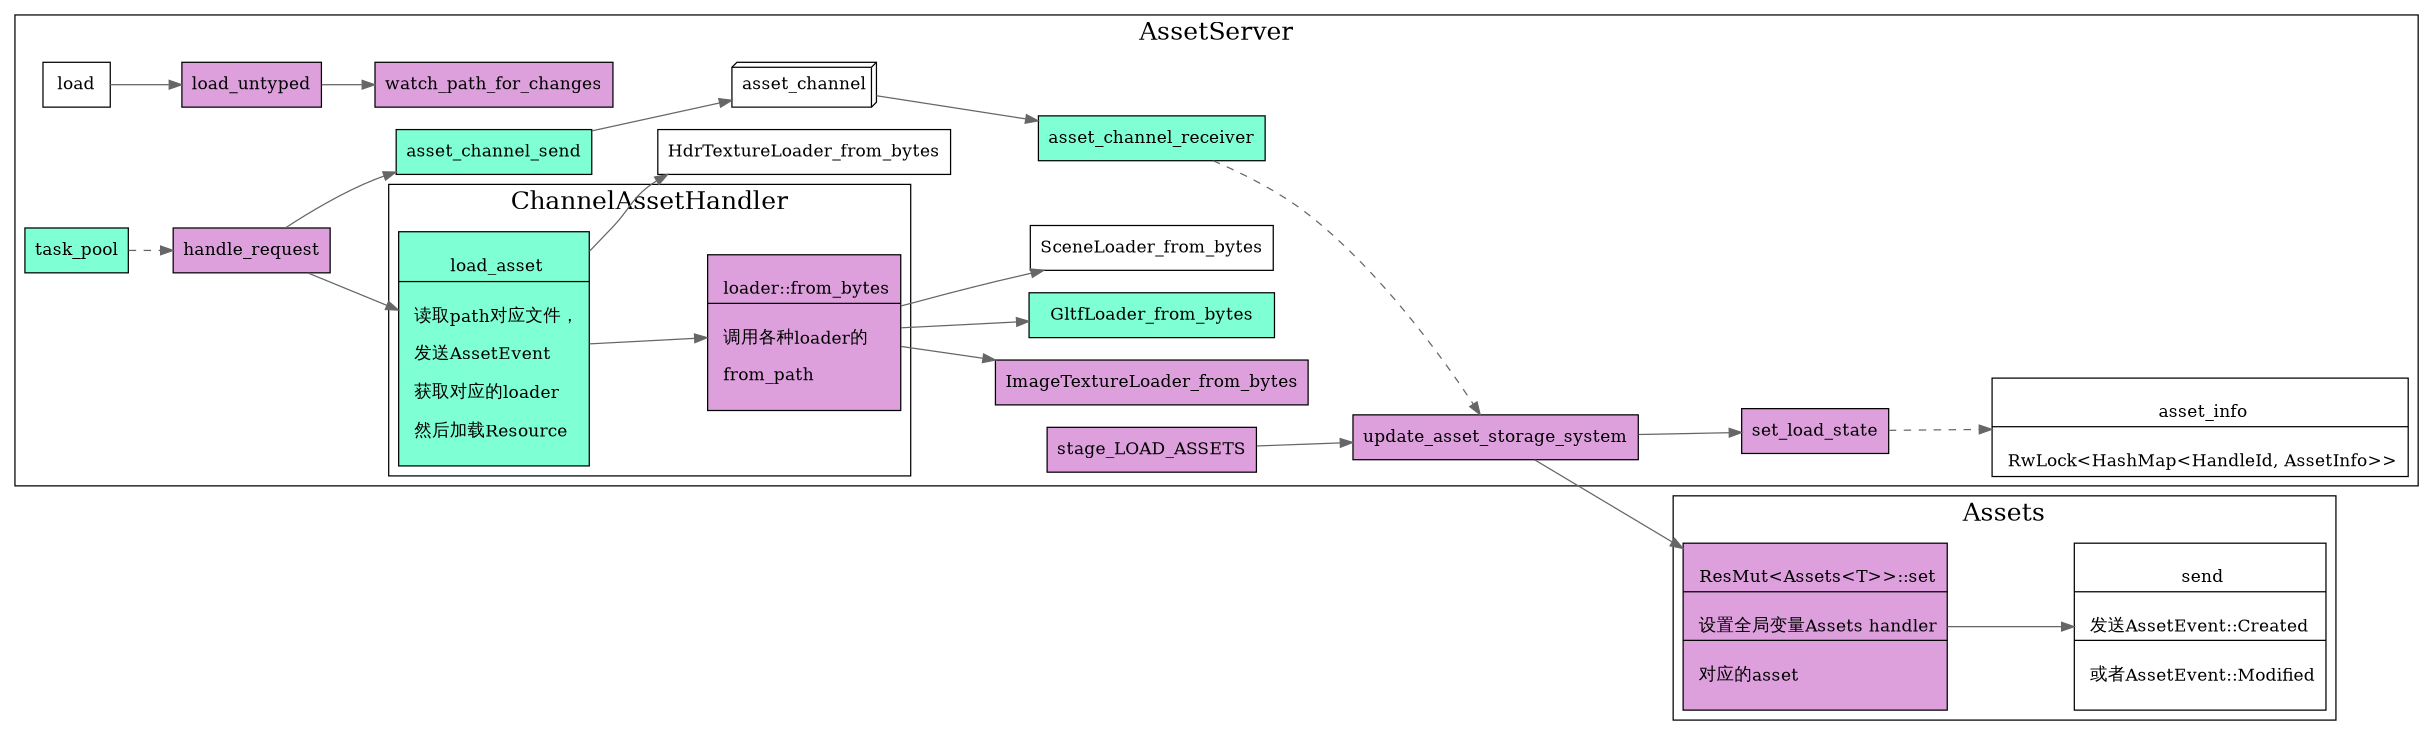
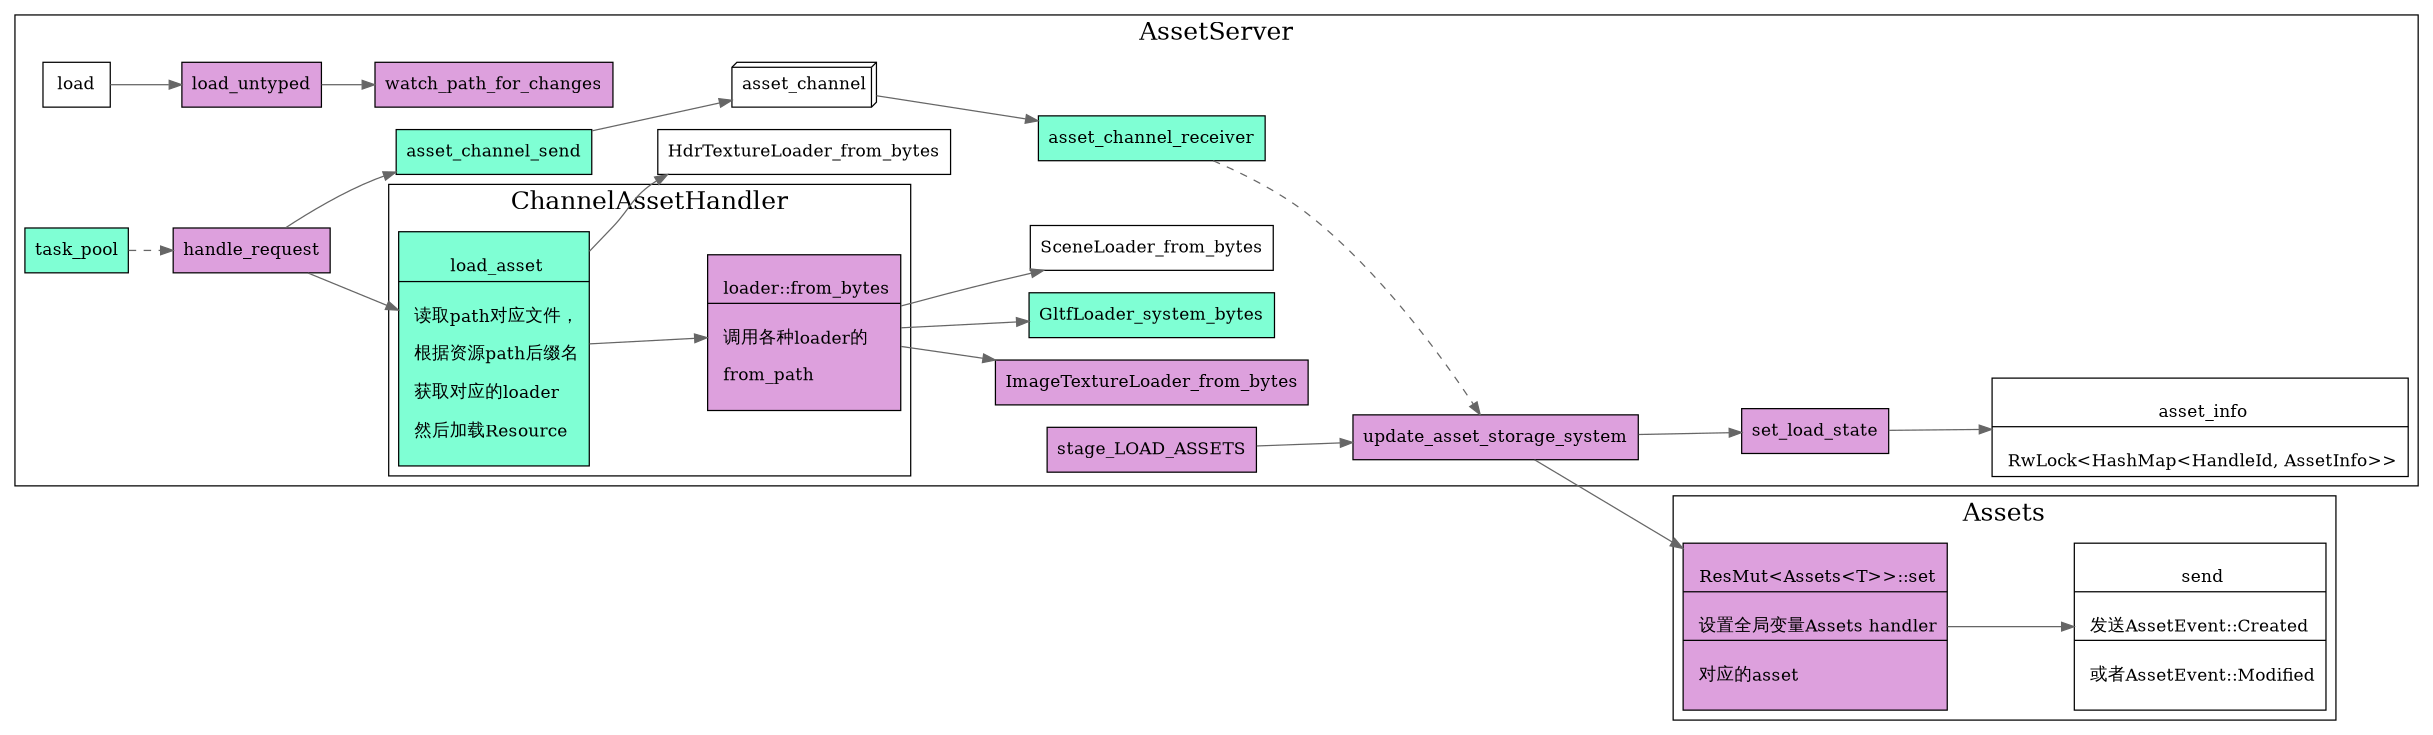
(1152, 315) -> (1152, 315)
(480, 353) -> (494, 353)
(1934, 430) -> (1934, 430)
